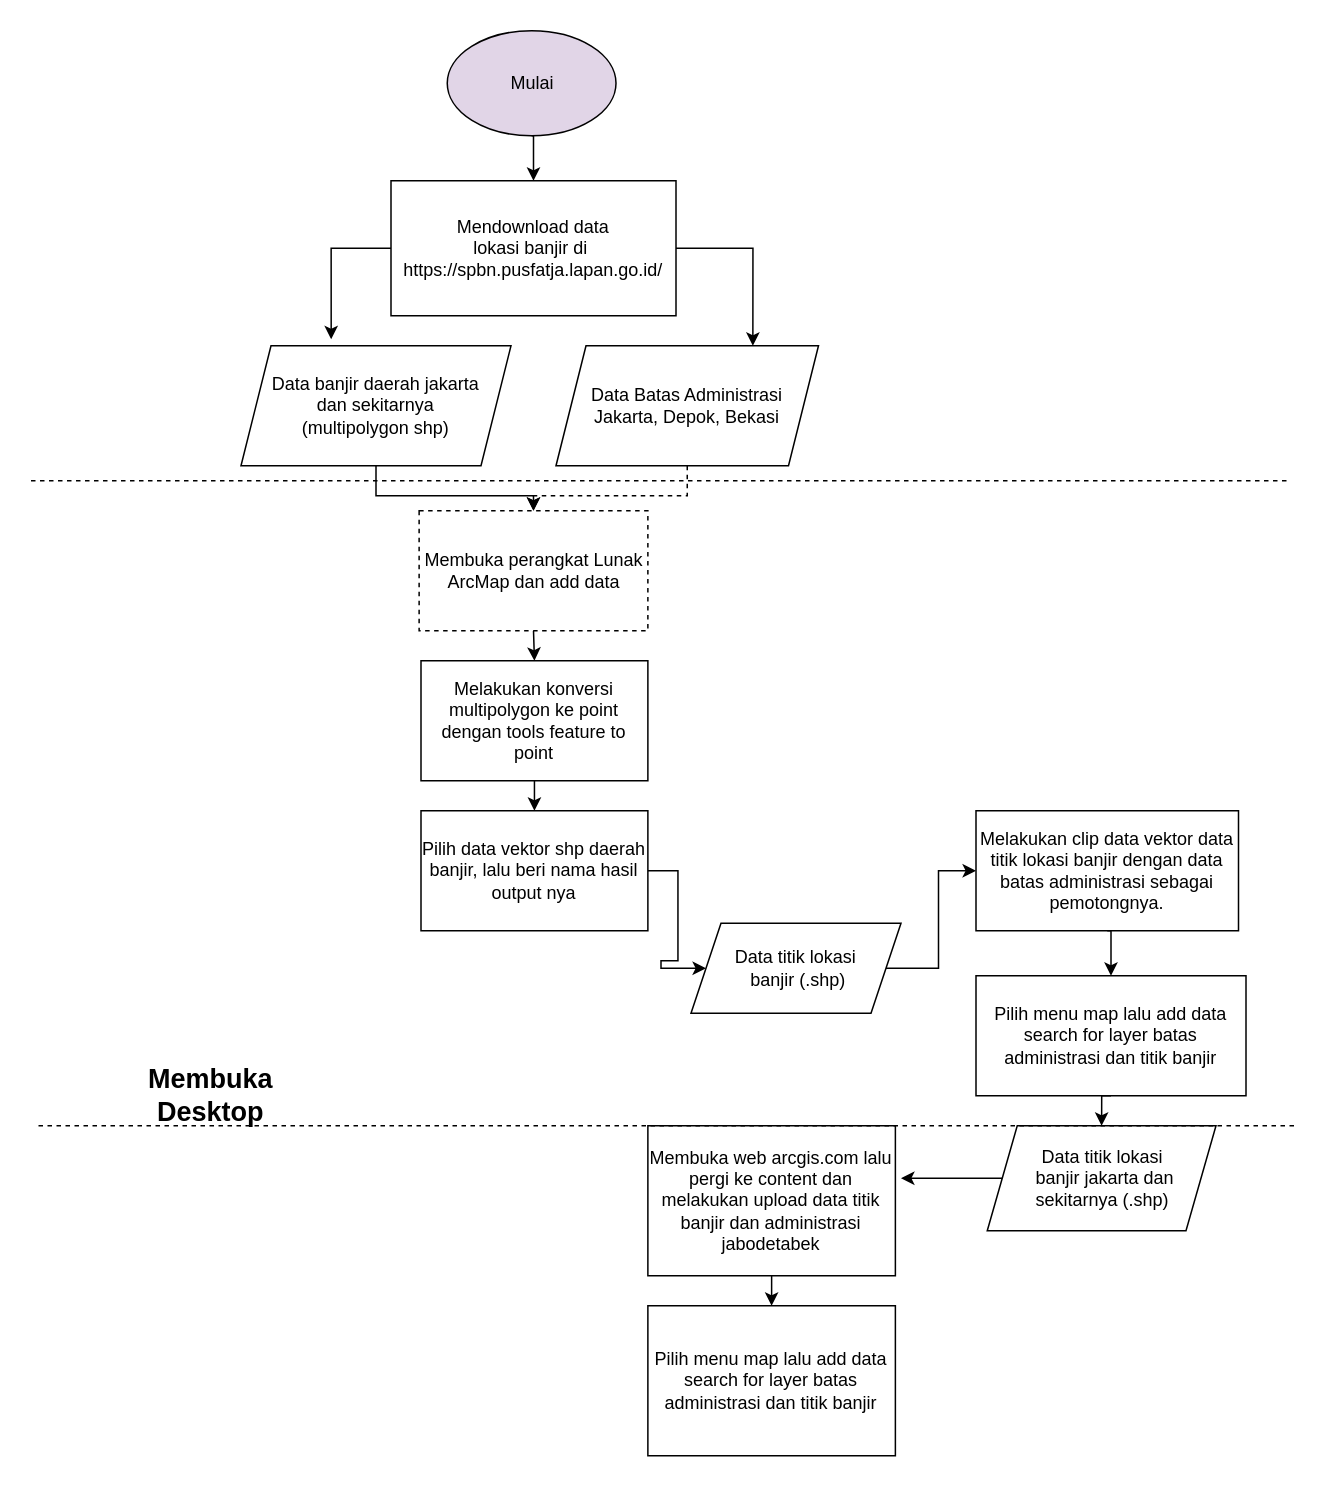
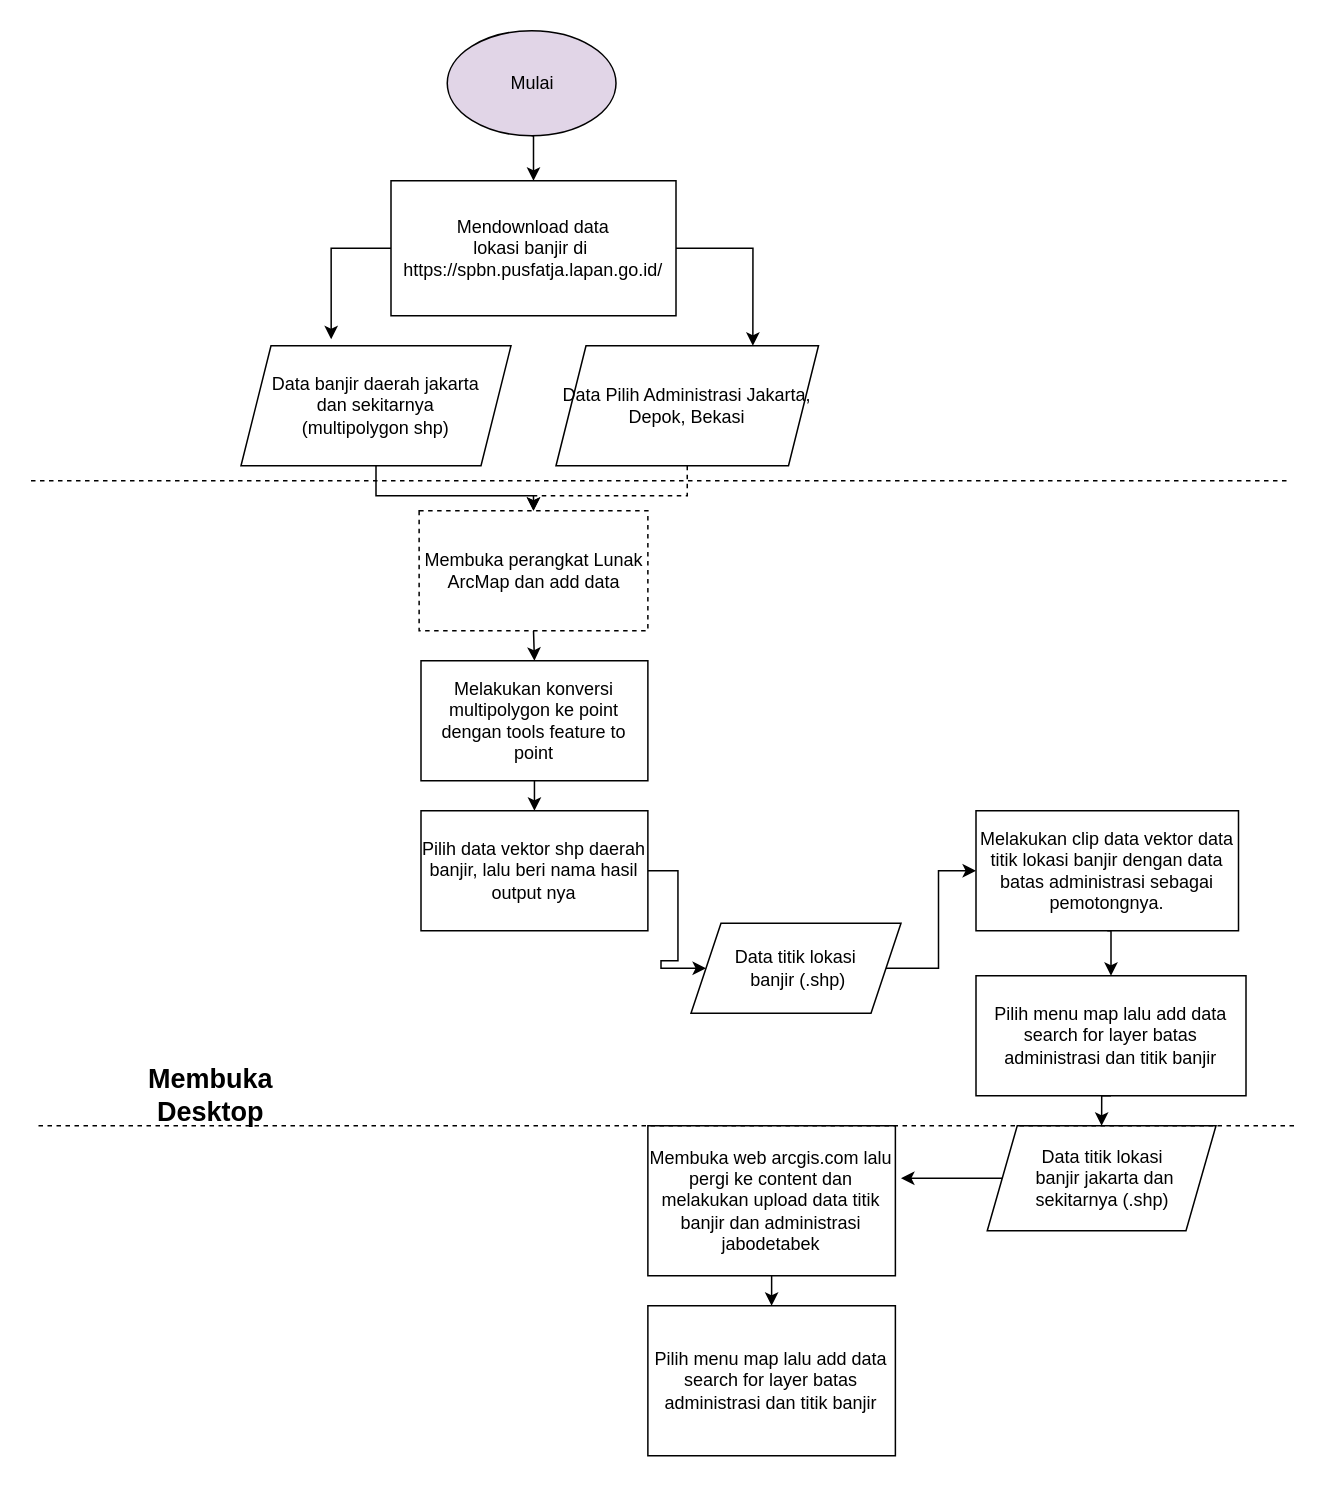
(687, 406) -> (687, 406)
